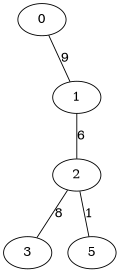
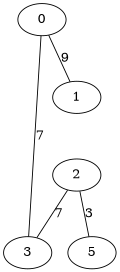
none -> (35, 136)
(77, 136) -> none
(59, 214) -> (59, 214)
(89, 214) -> (89, 214)
